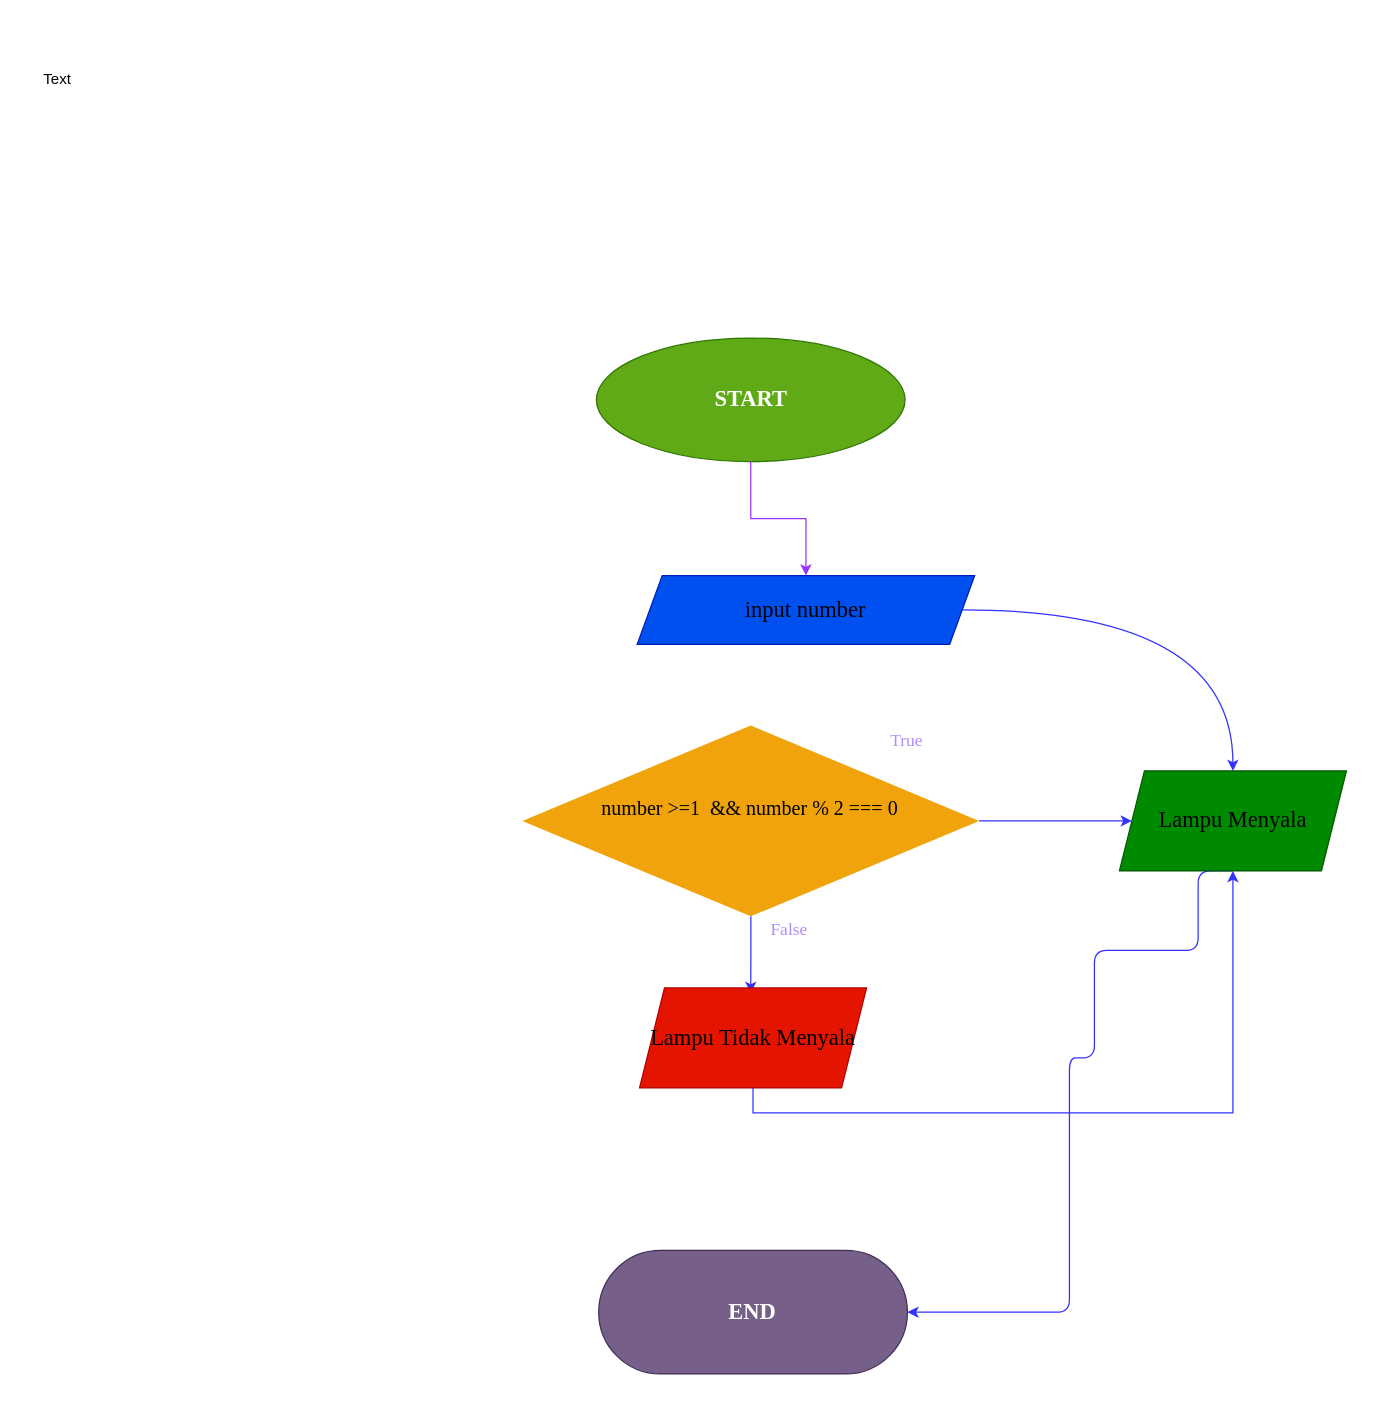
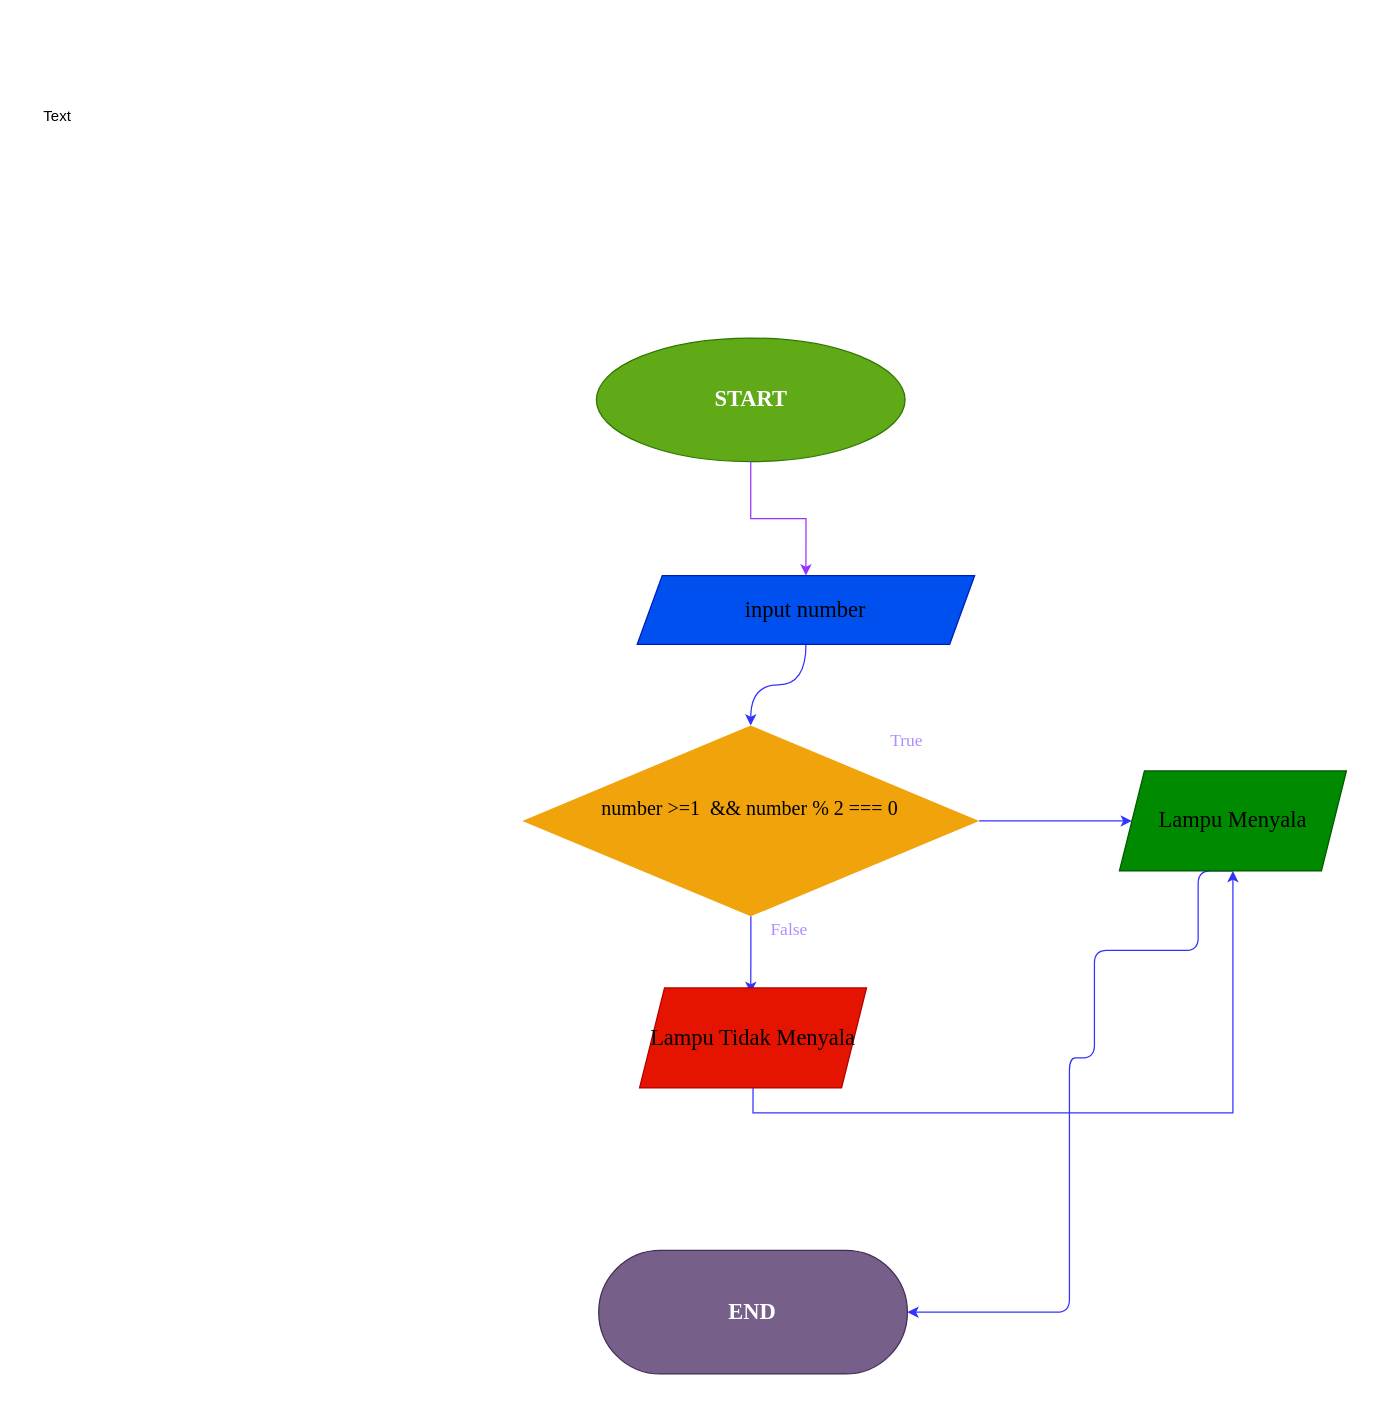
(57, 79) -> (57, 117)
(1133, 634) -> (781, 685)
